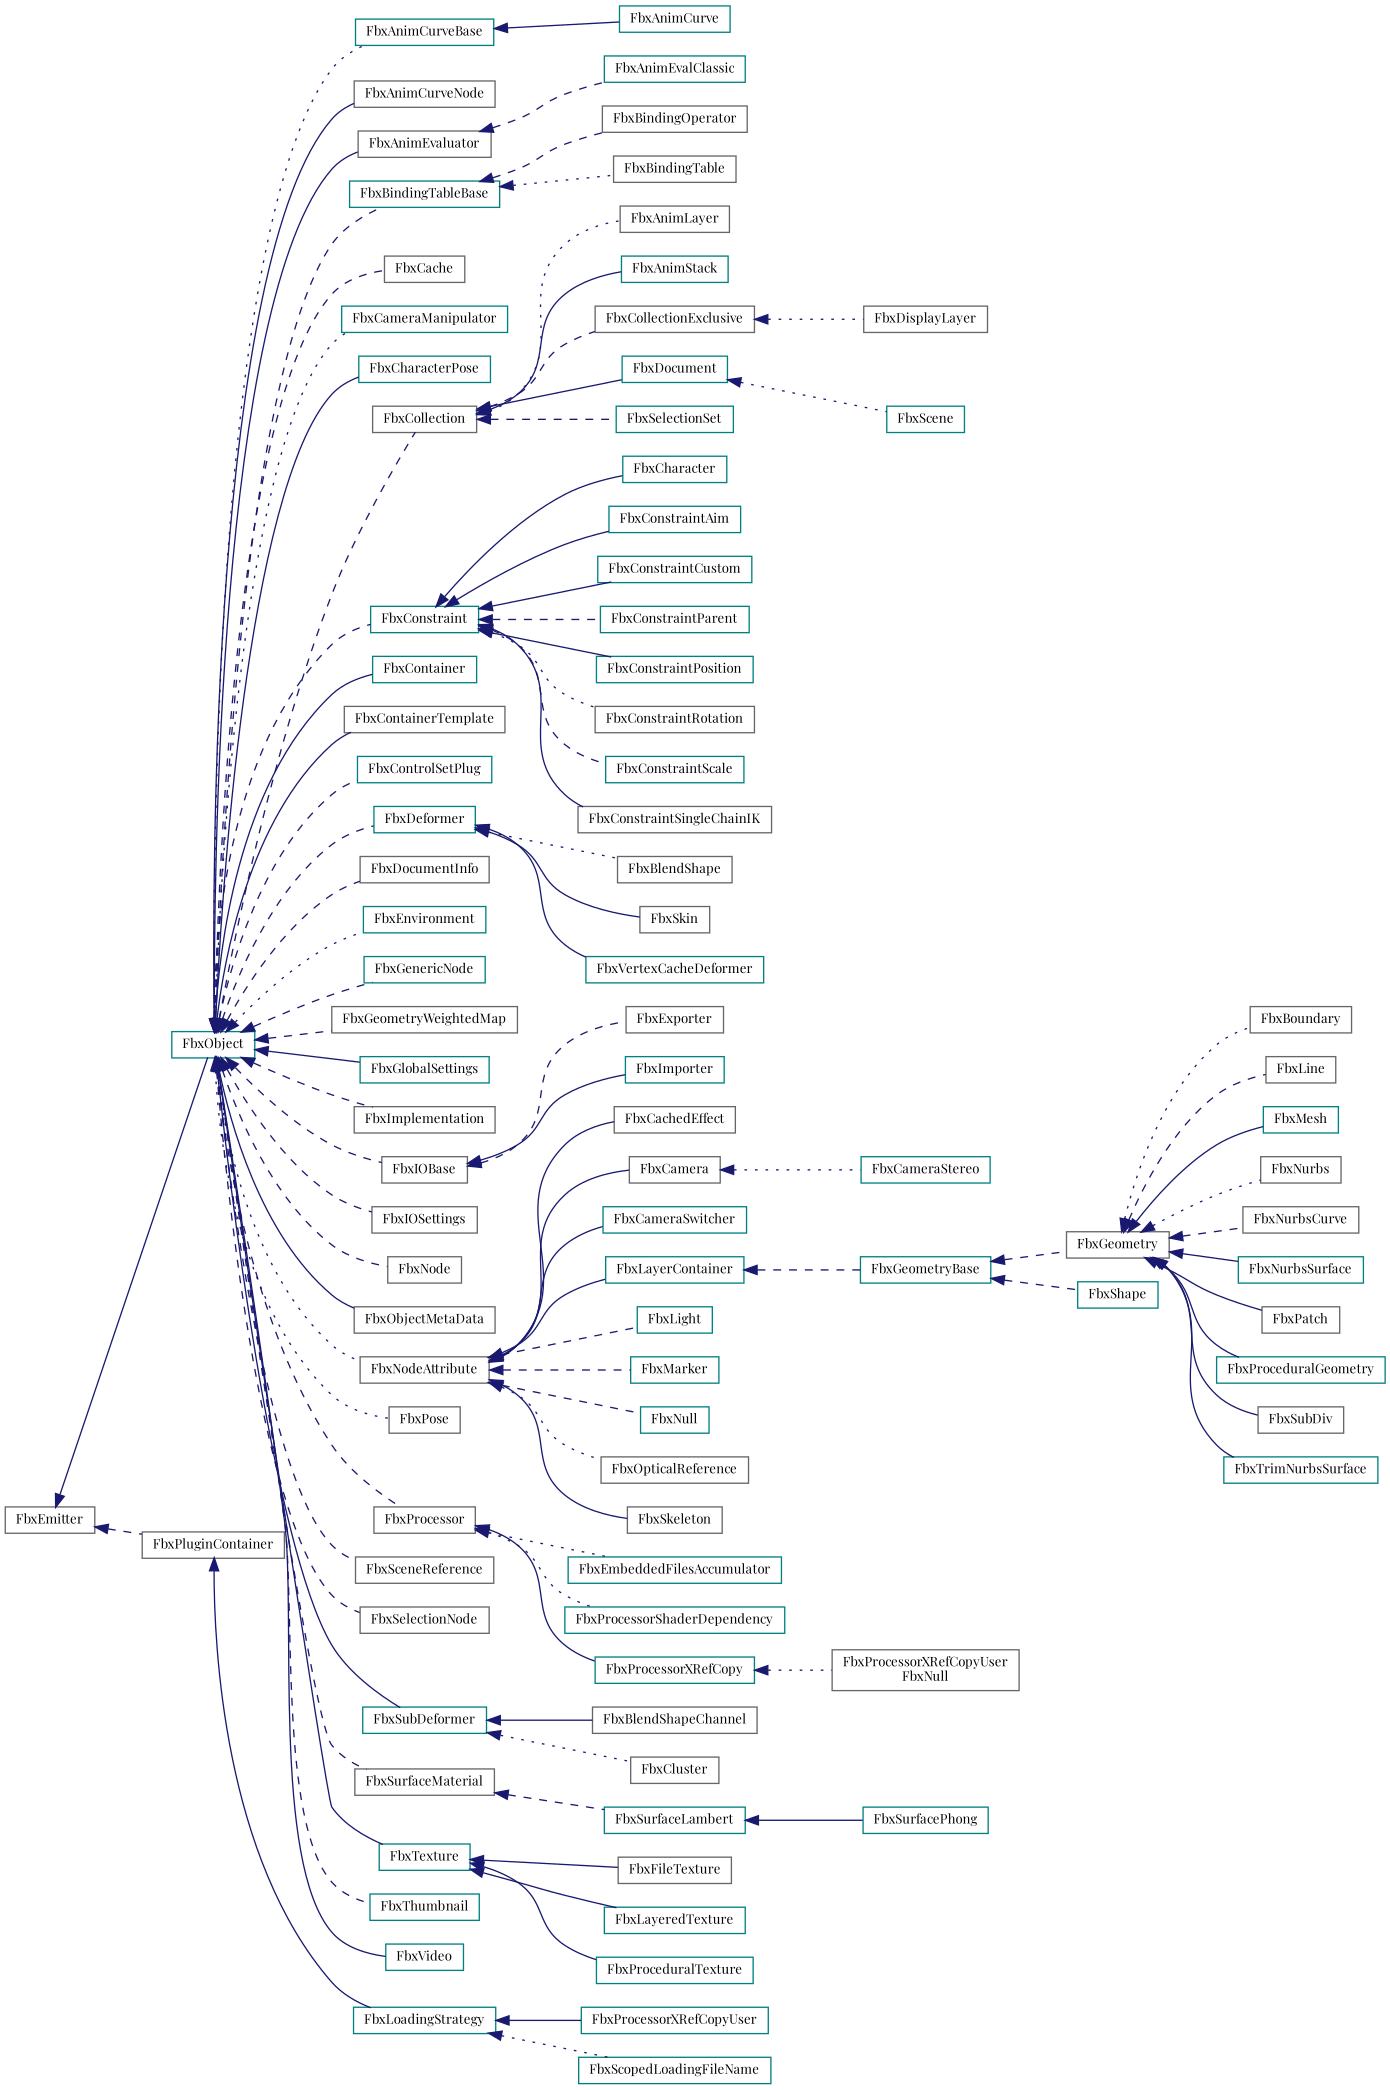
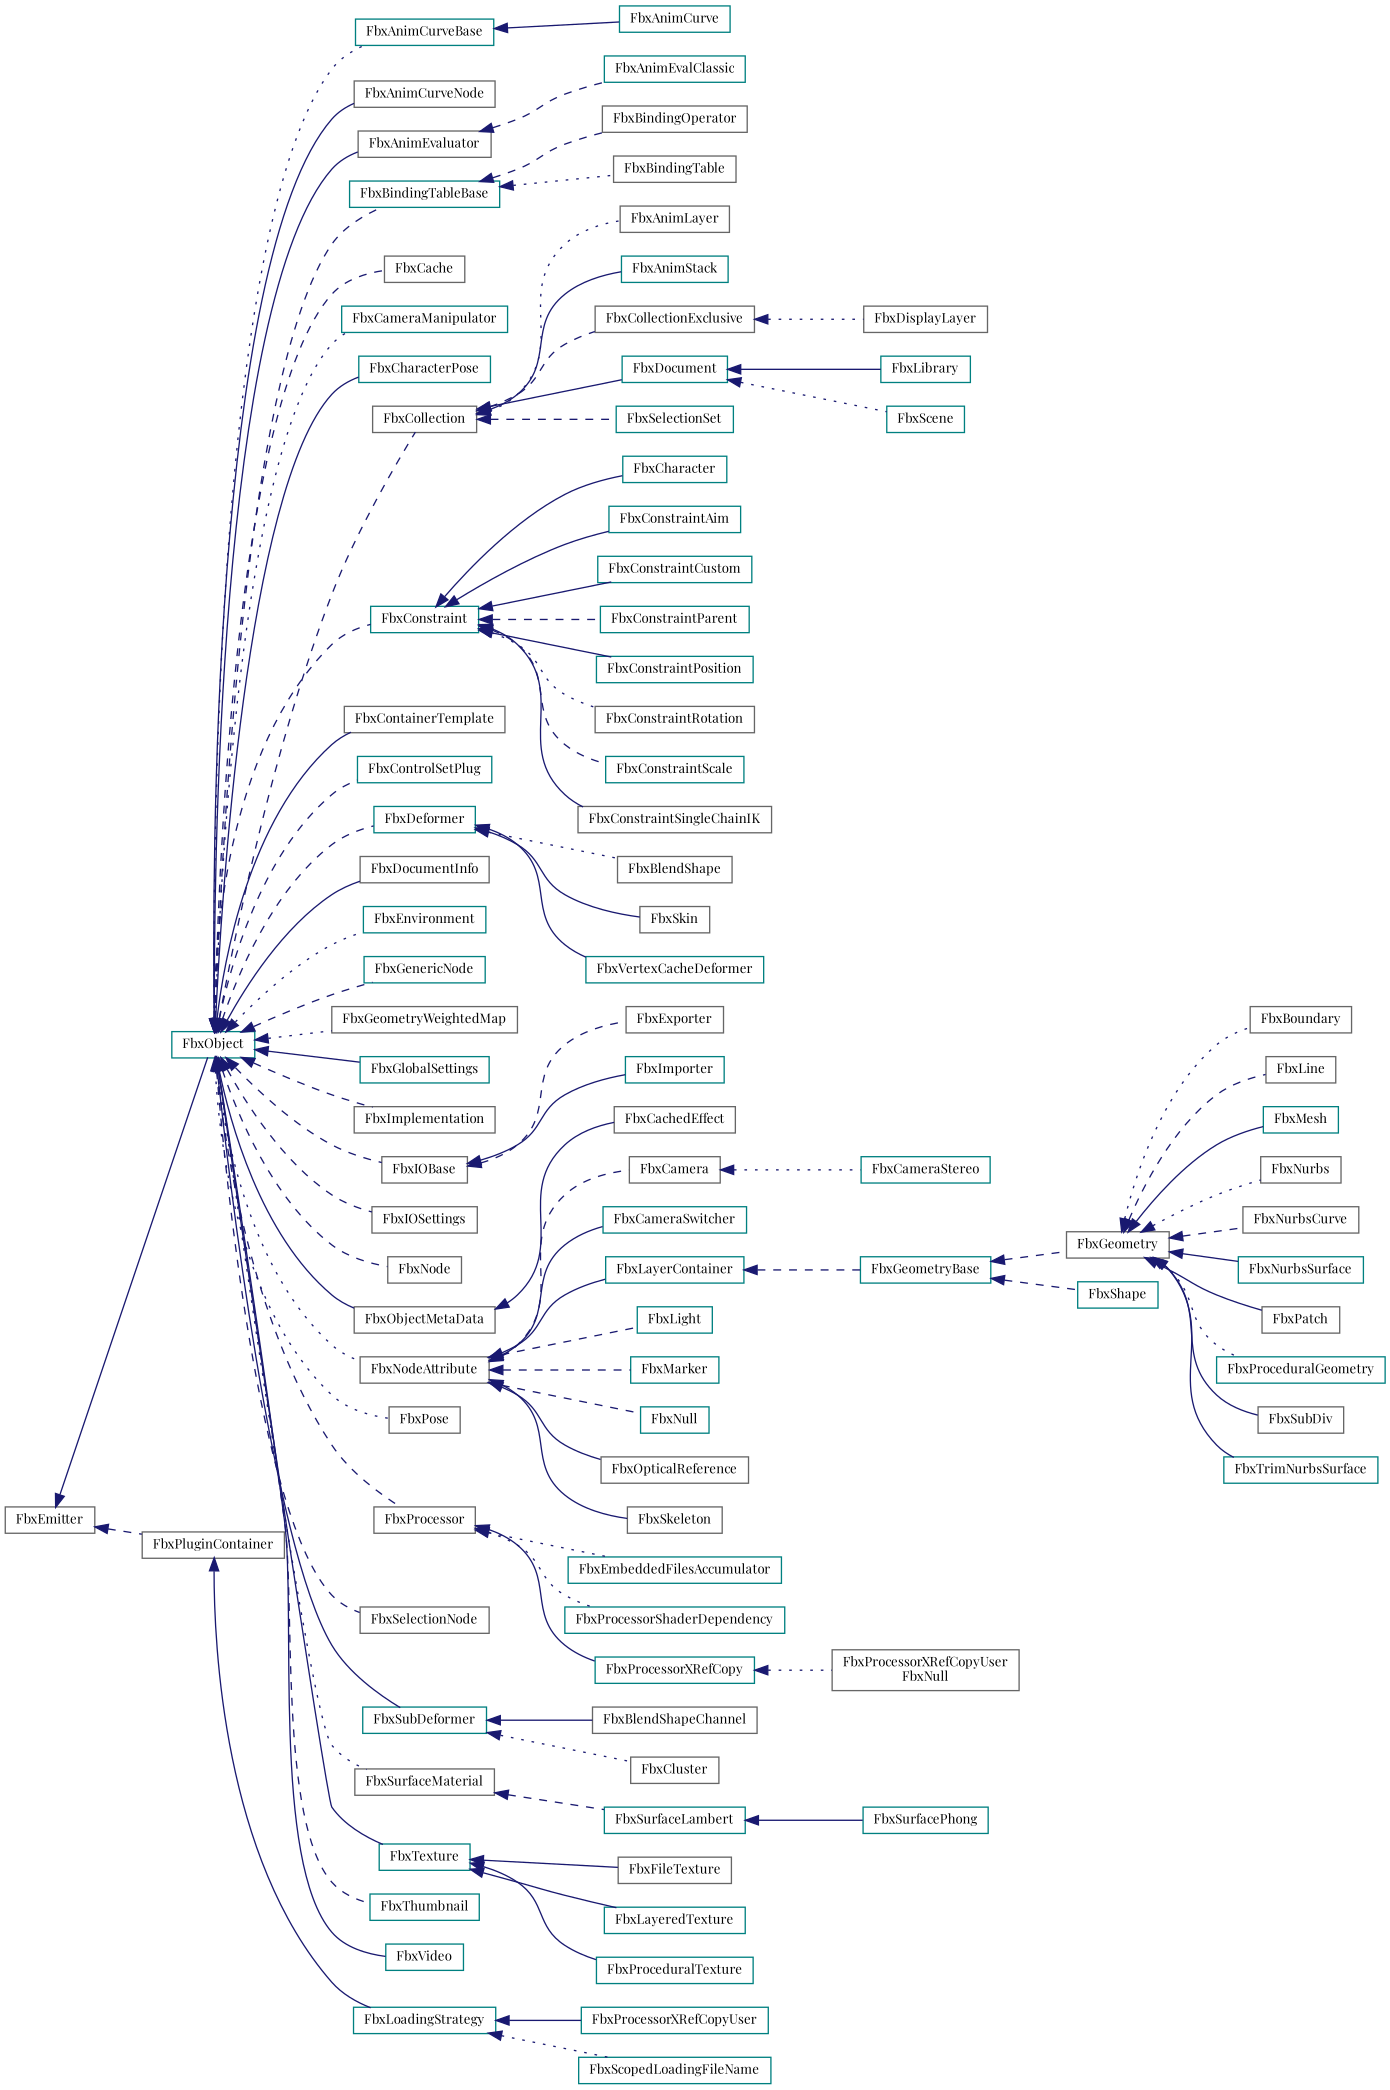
none -> (926, 369)
(425, 670) -> none
(282, 939) -> (282, 939)
(300, 1035) -> (300, 1035)
(538, 1220) -> (541, 1199)
(547, 1220) -> (550, 1214)
(1199, 1325) -> (1199, 1325)
(547, 1429) -> (547, 1429)
(271, 1431) -> (271, 1431)
(425, 1570) -> none
